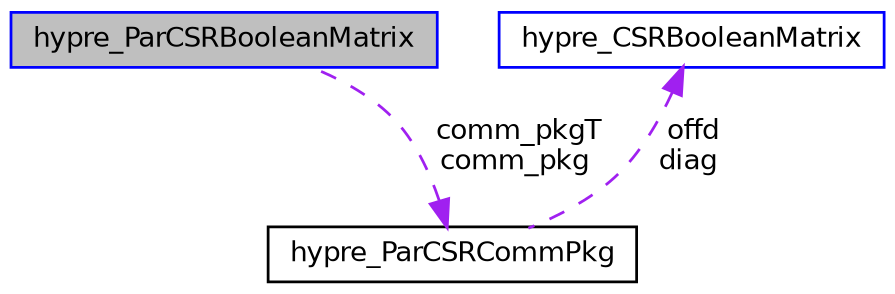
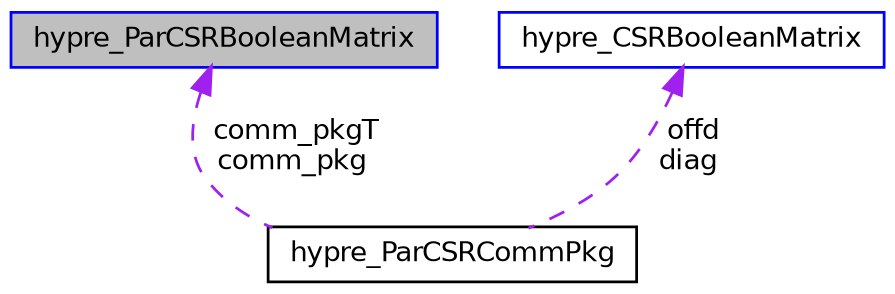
(391, 116) -> (204, 176)
